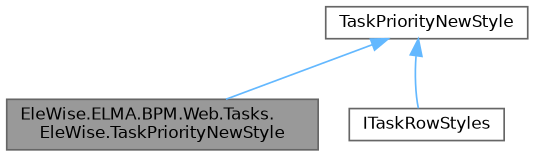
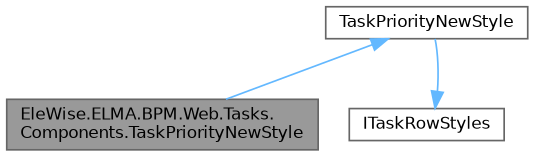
(416, 82) -> (438, 65)
(162, 125) -> (162, 125)
